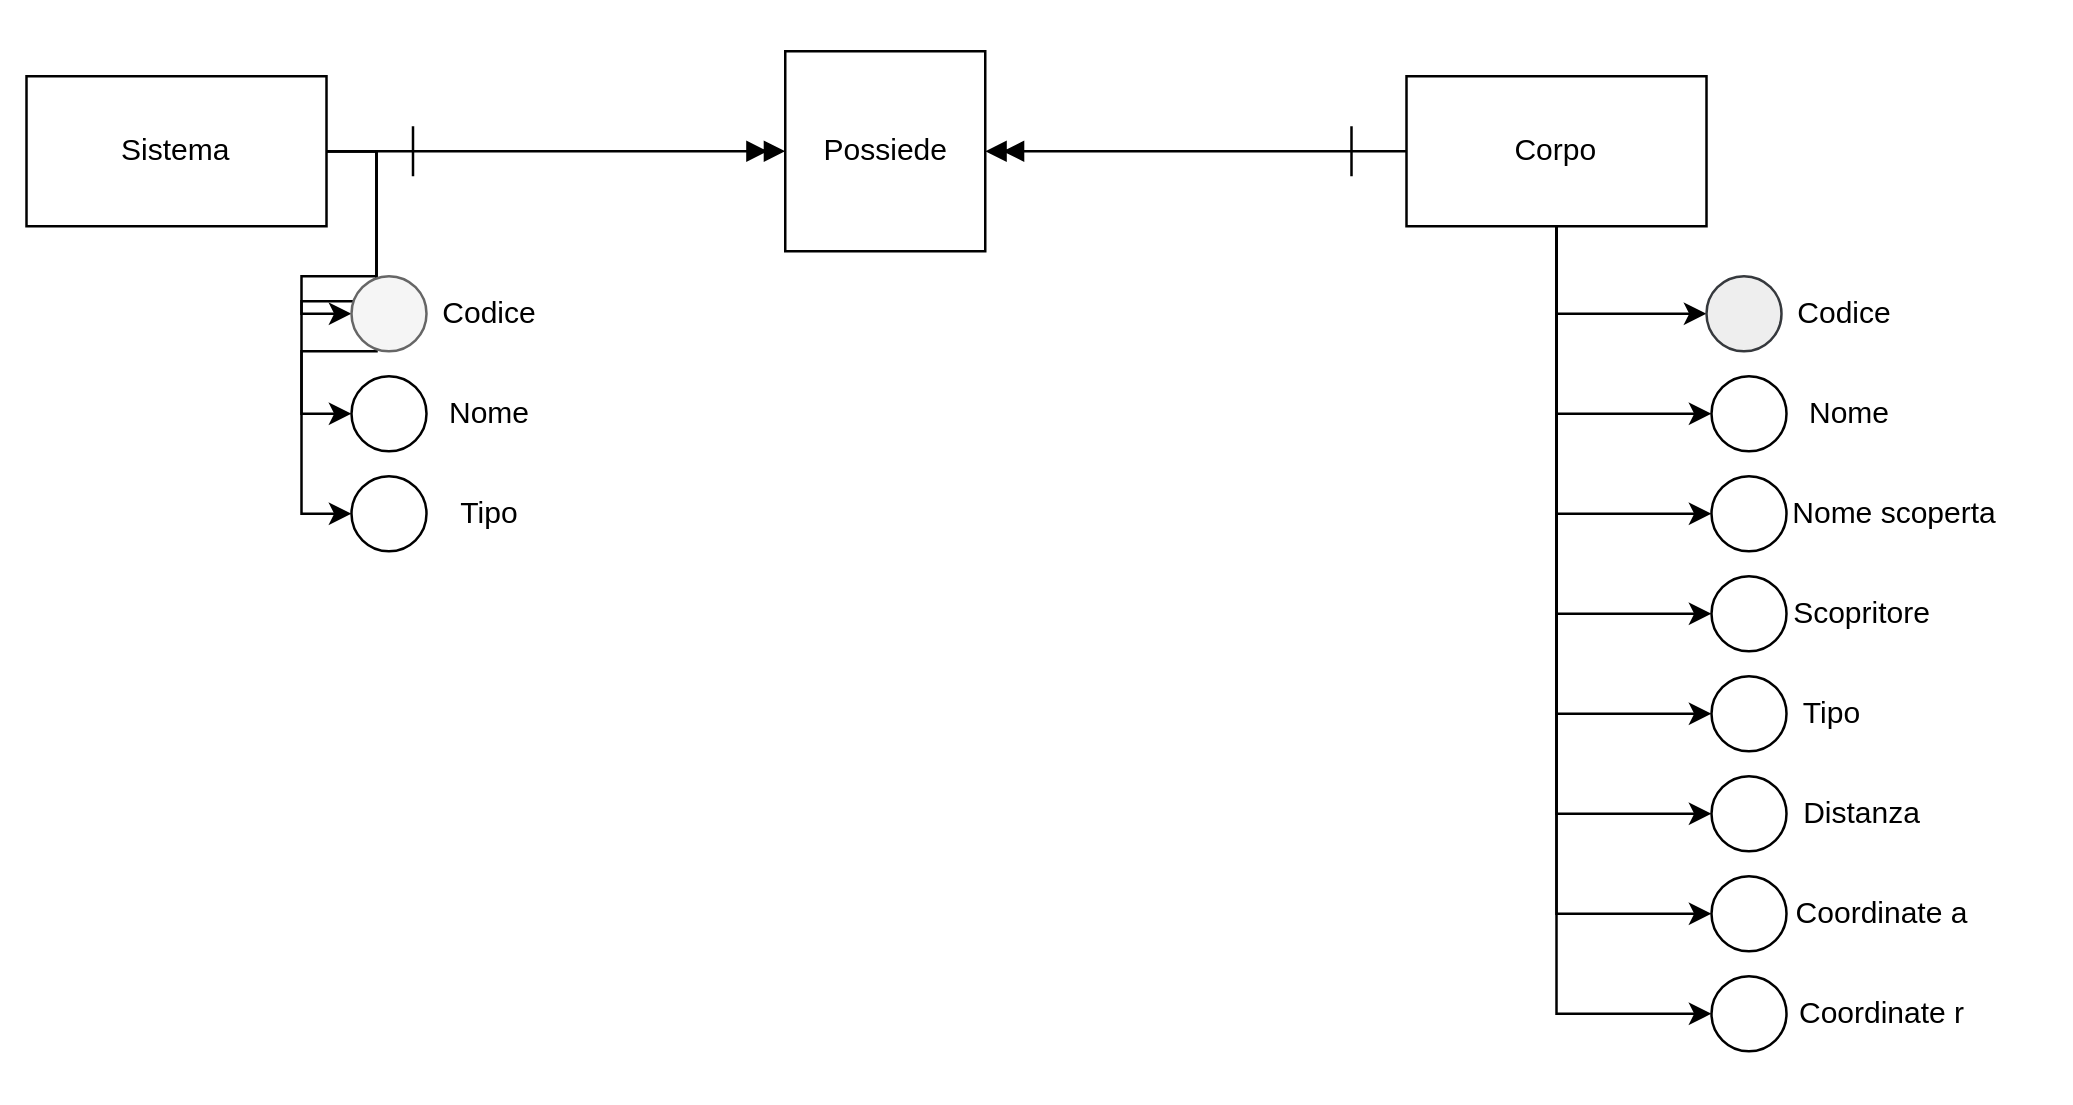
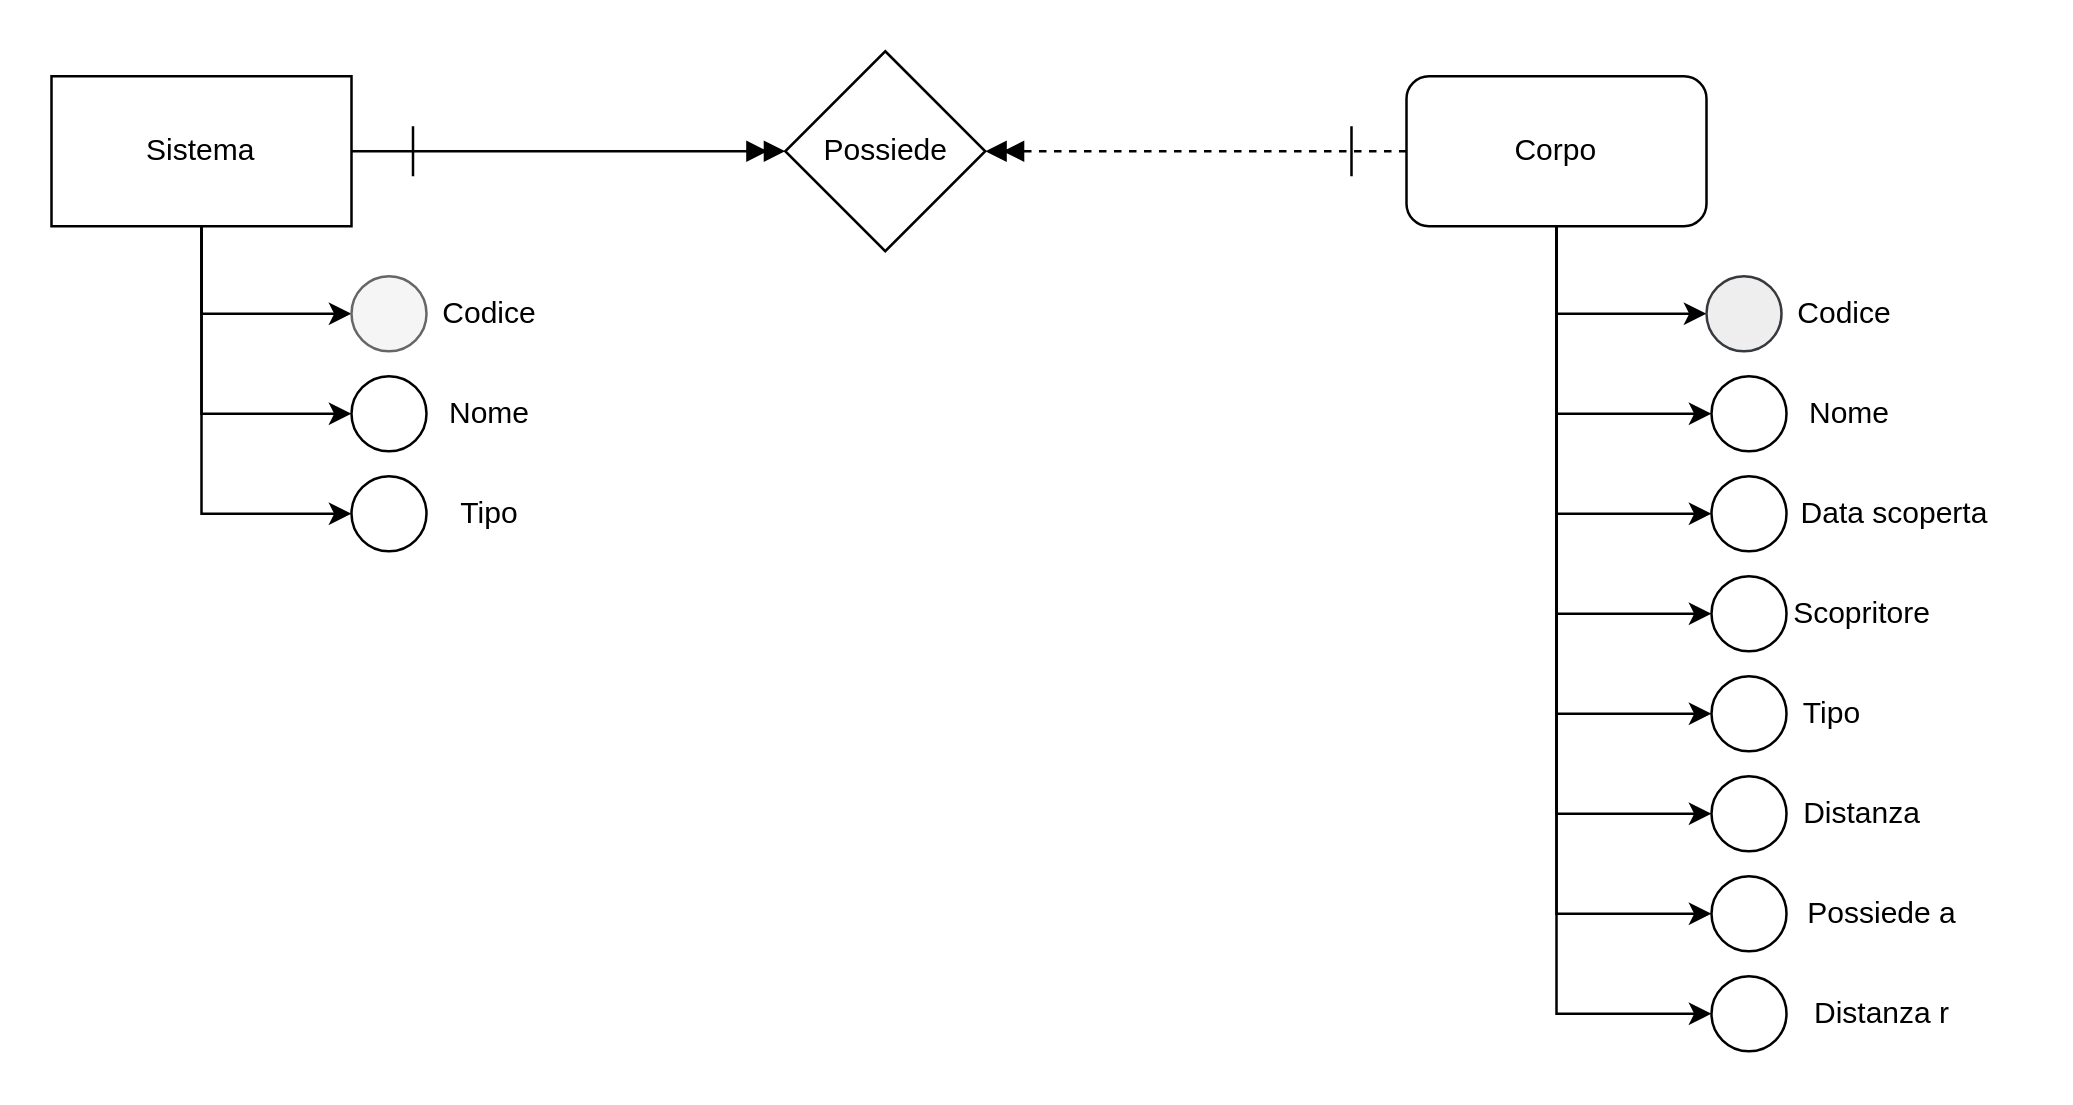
(176, 151) -> (201, 151)
(885, 151) -> (885, 151)
(1188, 151) -> (1188, 151)
(1556, 151) -> (1556, 151)
(1895, 514) -> (1895, 514)
(1883, 914) -> (1883, 914)
(1883, 1014) -> (1883, 1014)
